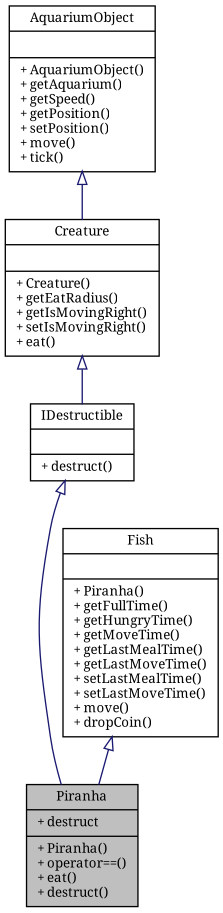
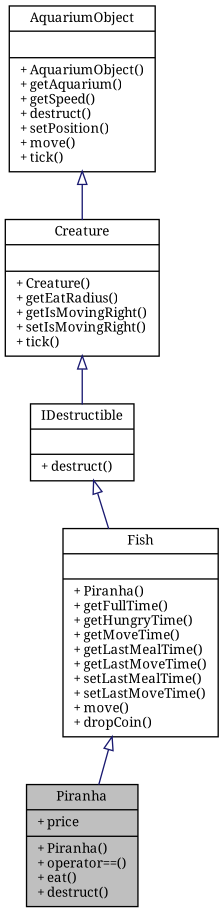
(66, 114) -> (56, 114)
(36, 342) -> (38, 342)
(40, 639) -> (103, 511)
(68, 822) -> (58, 822)
